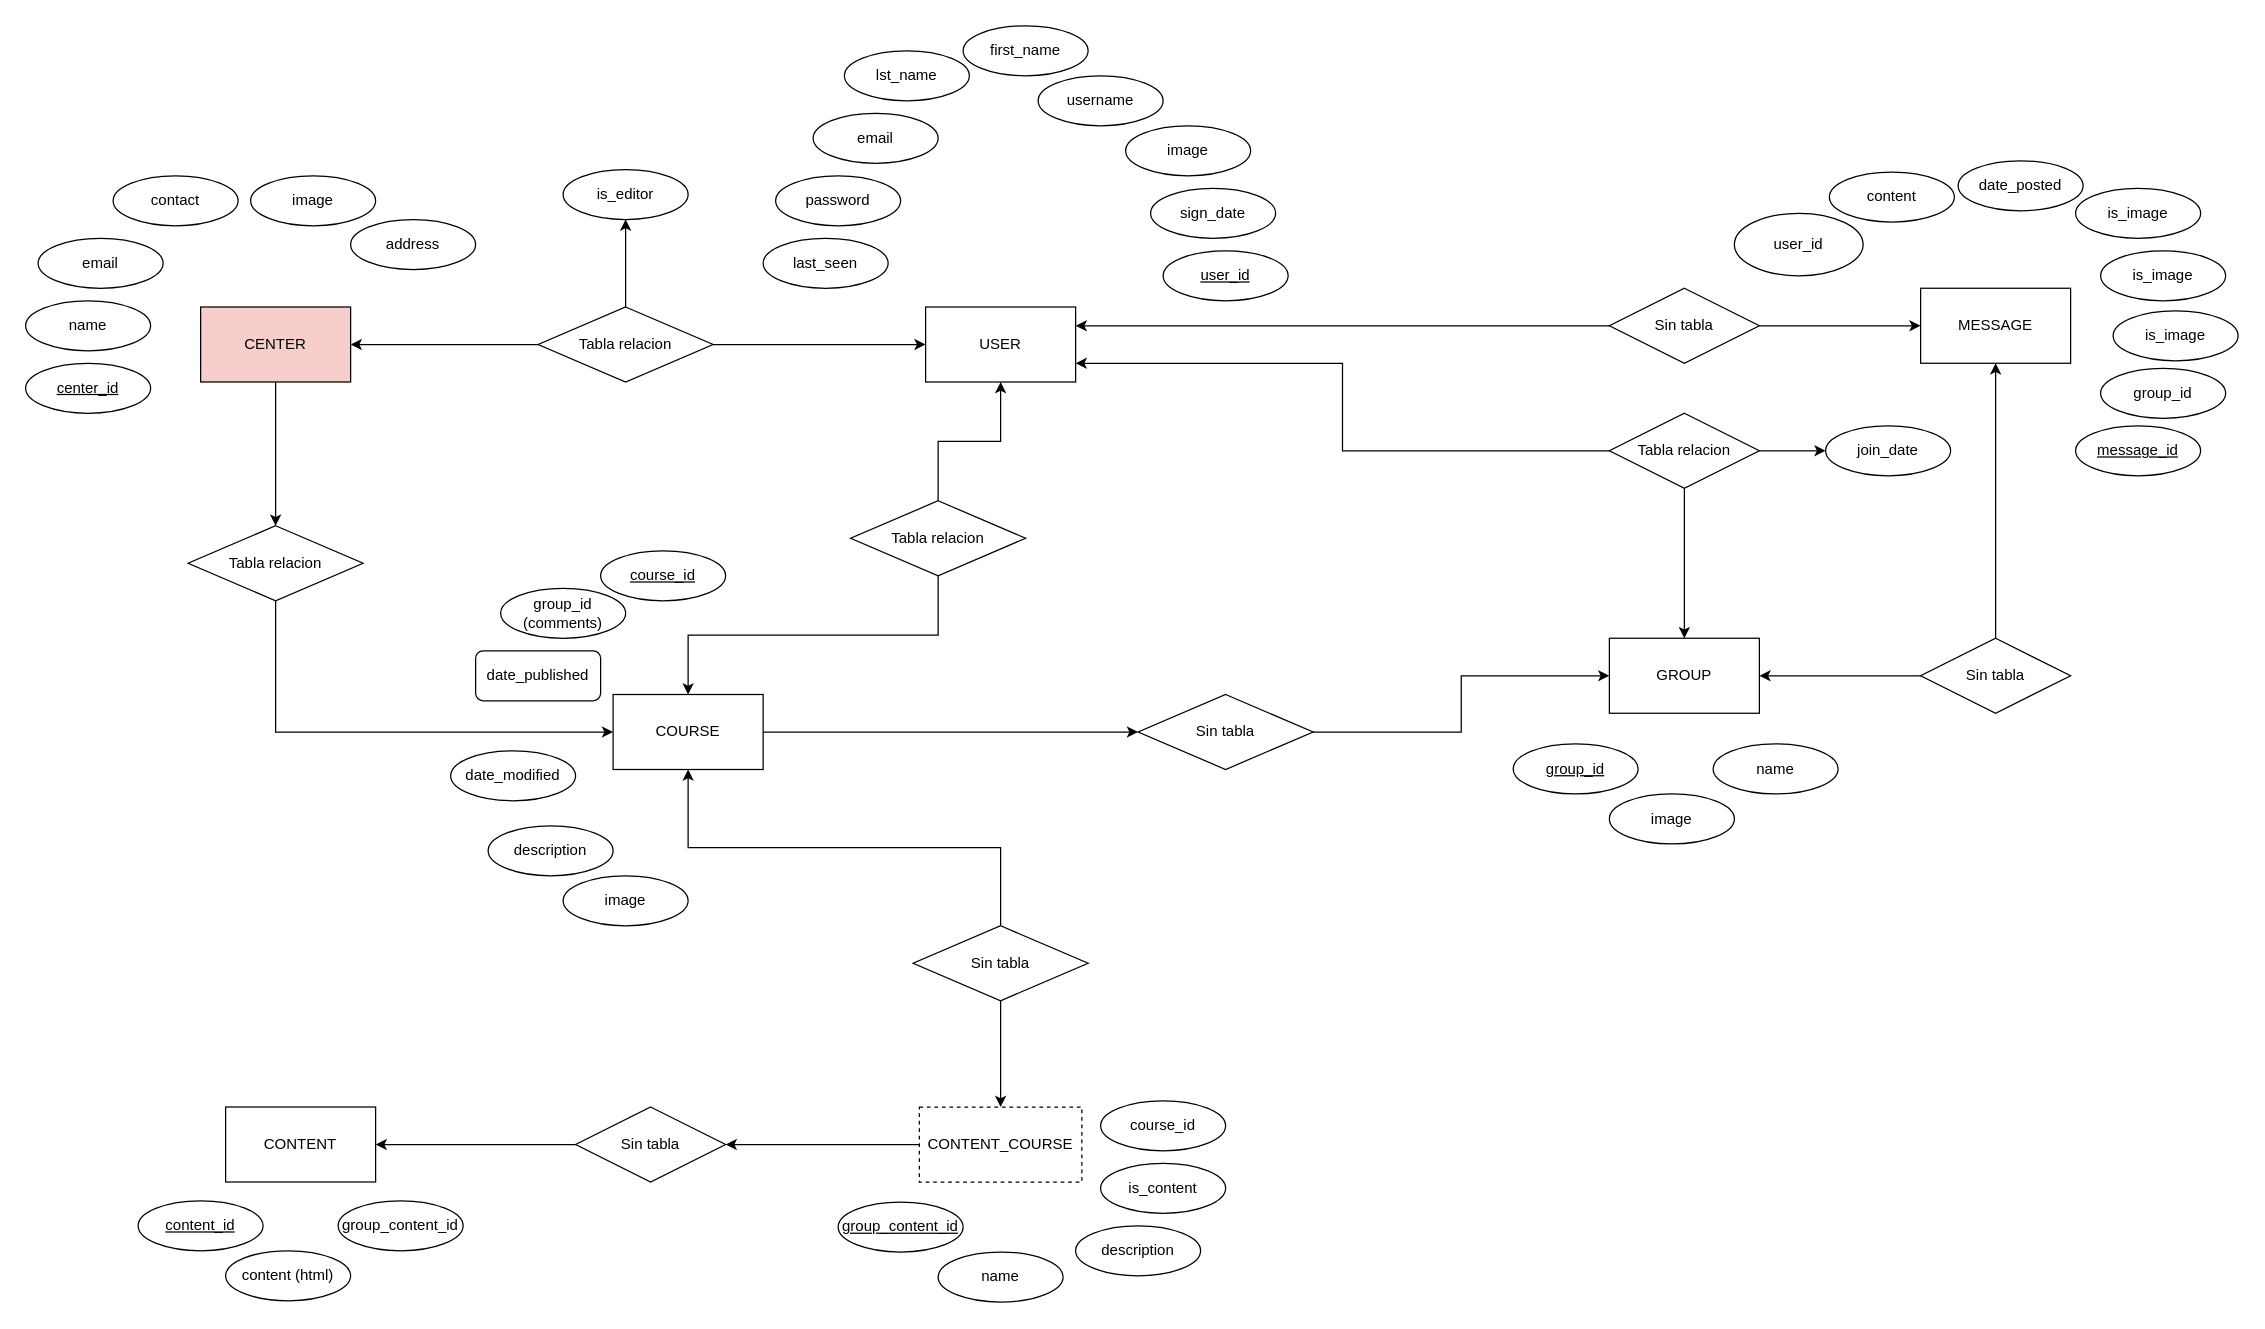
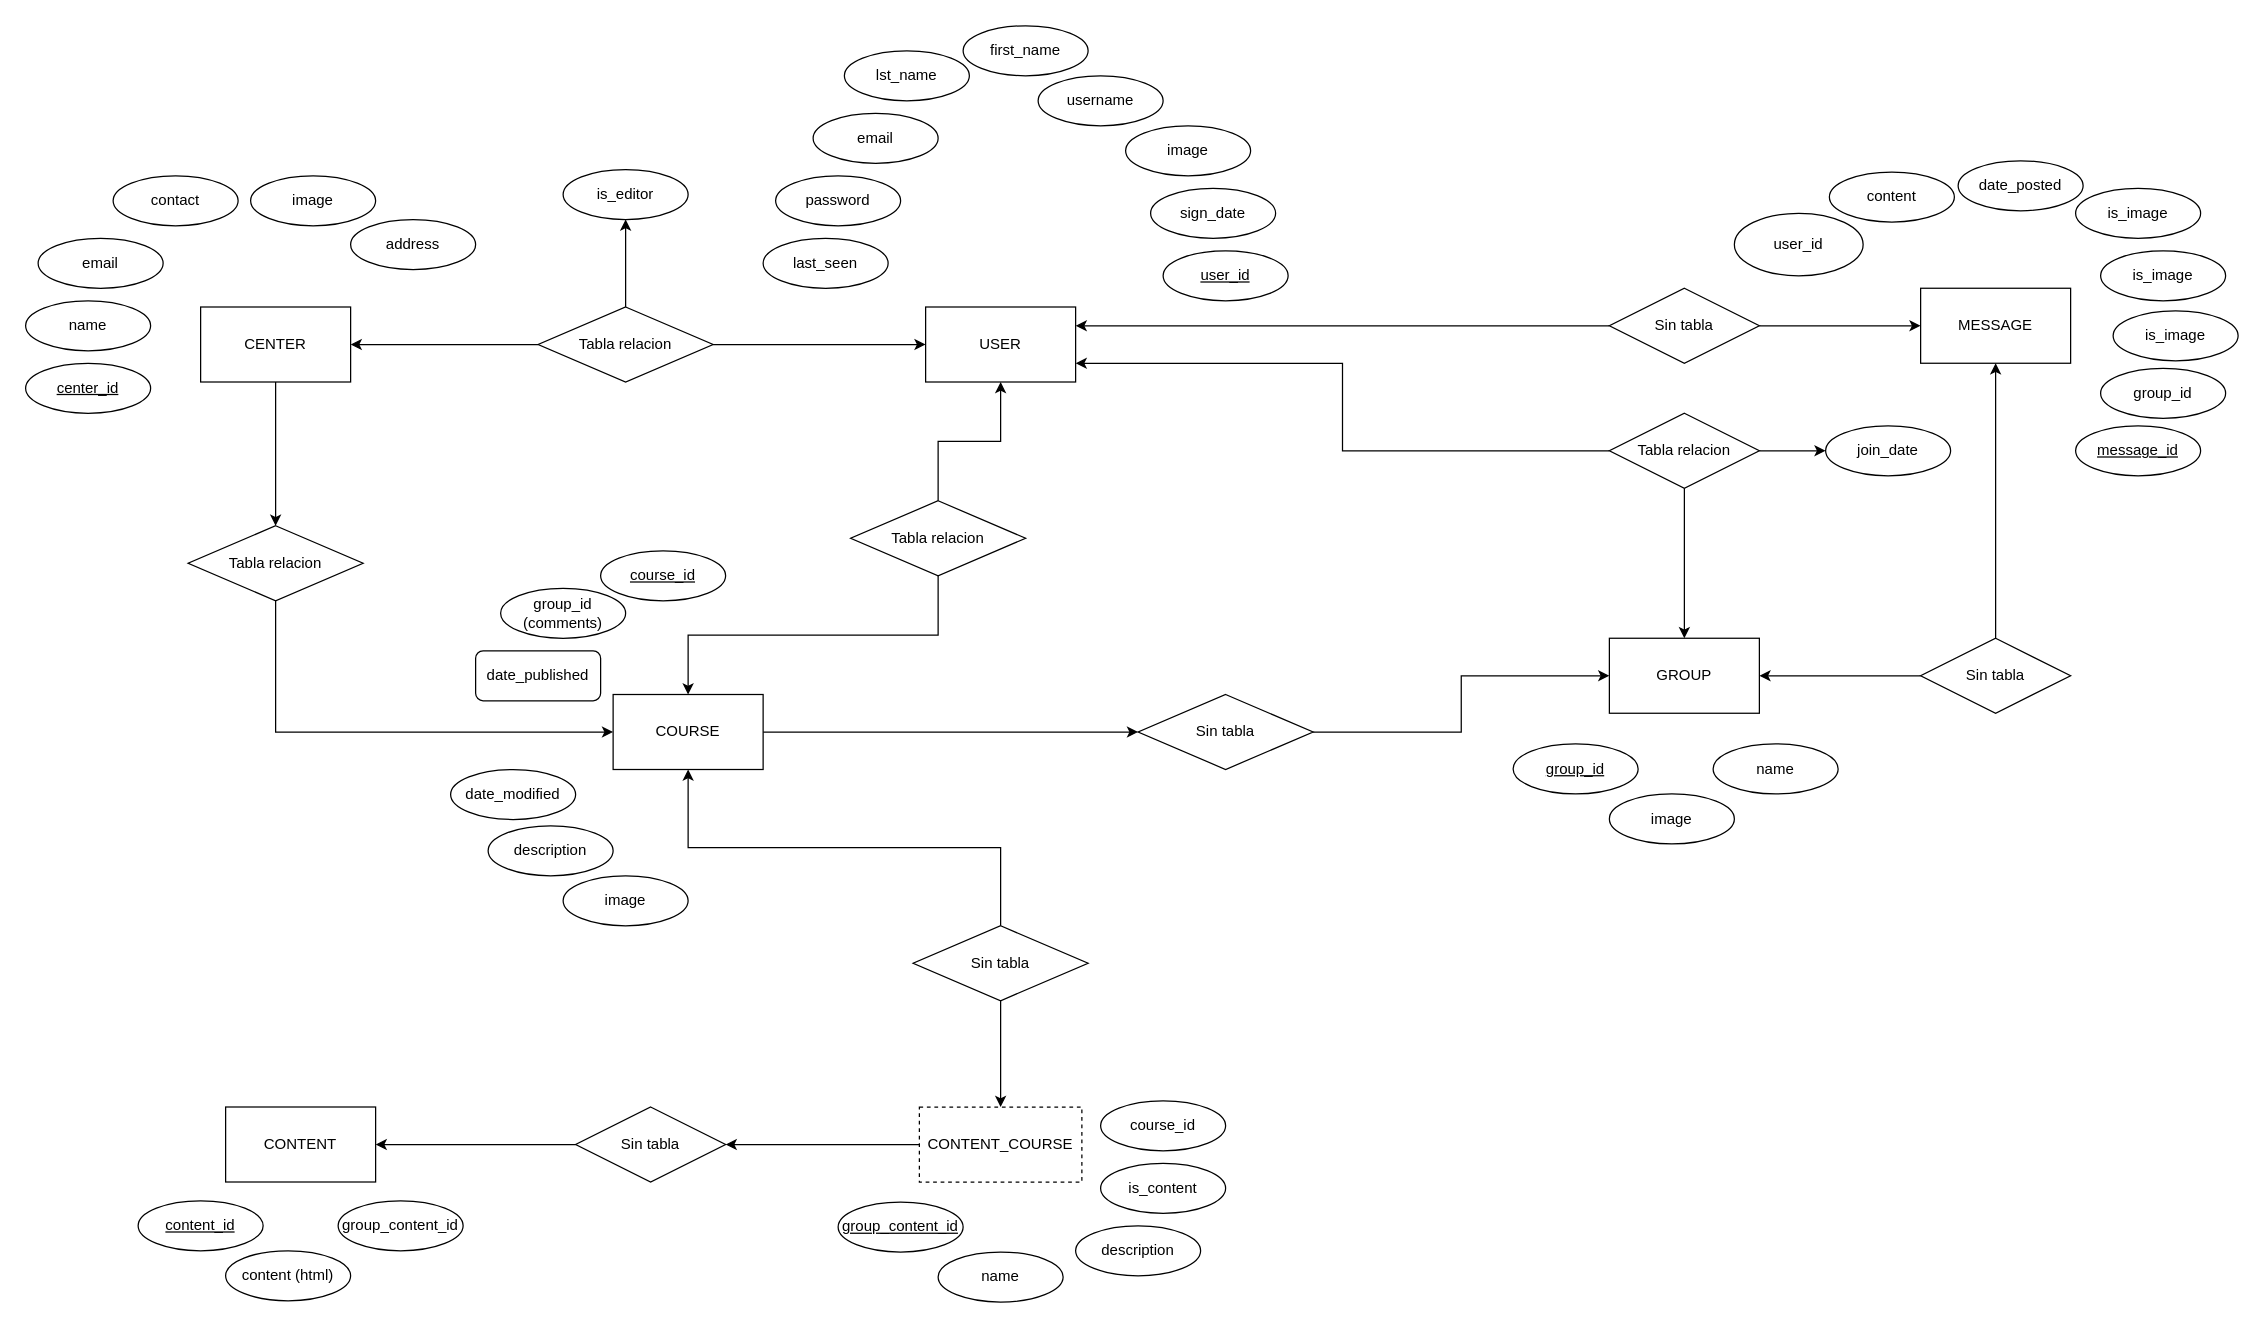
(276, 344) -> (276, 344)
(513, 776) -> (513, 794)
